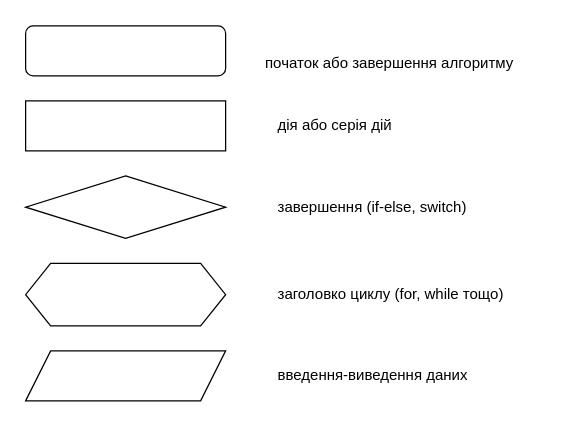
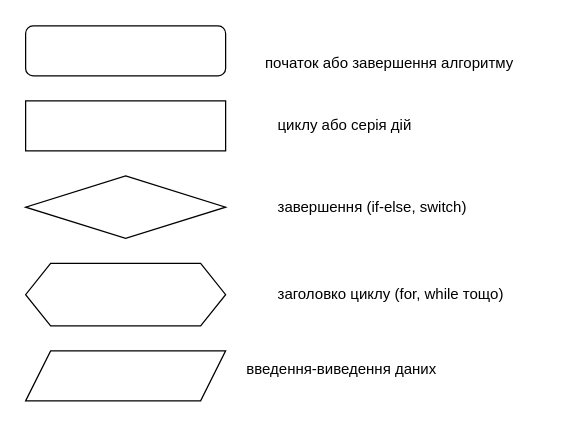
(344, 126) -> (352, 126)
(407, 376) -> (376, 369)
